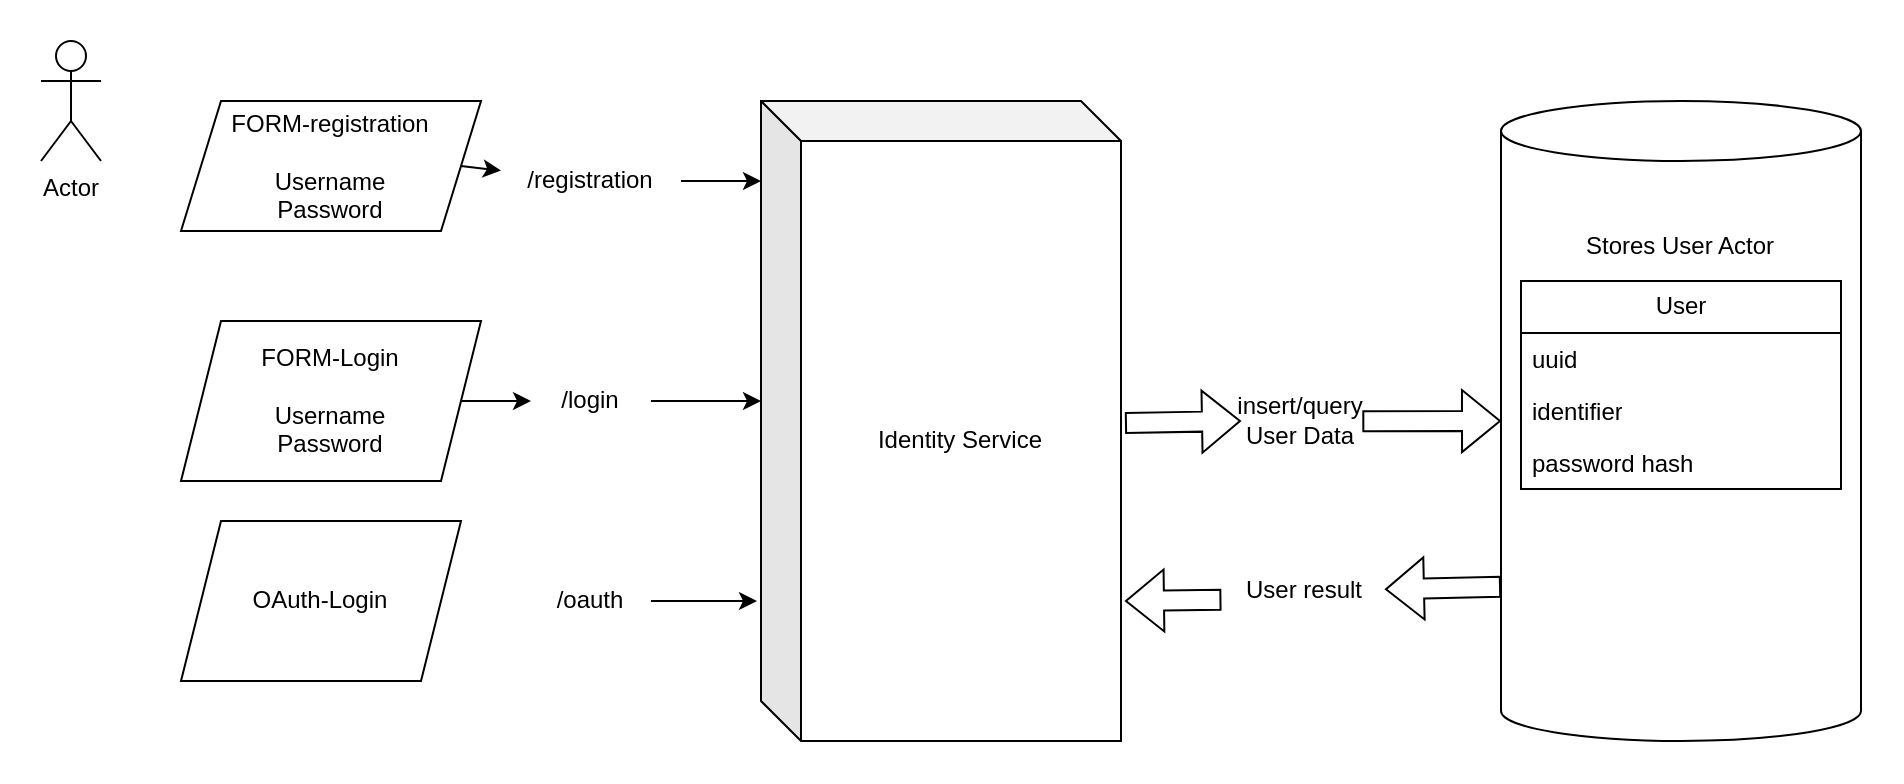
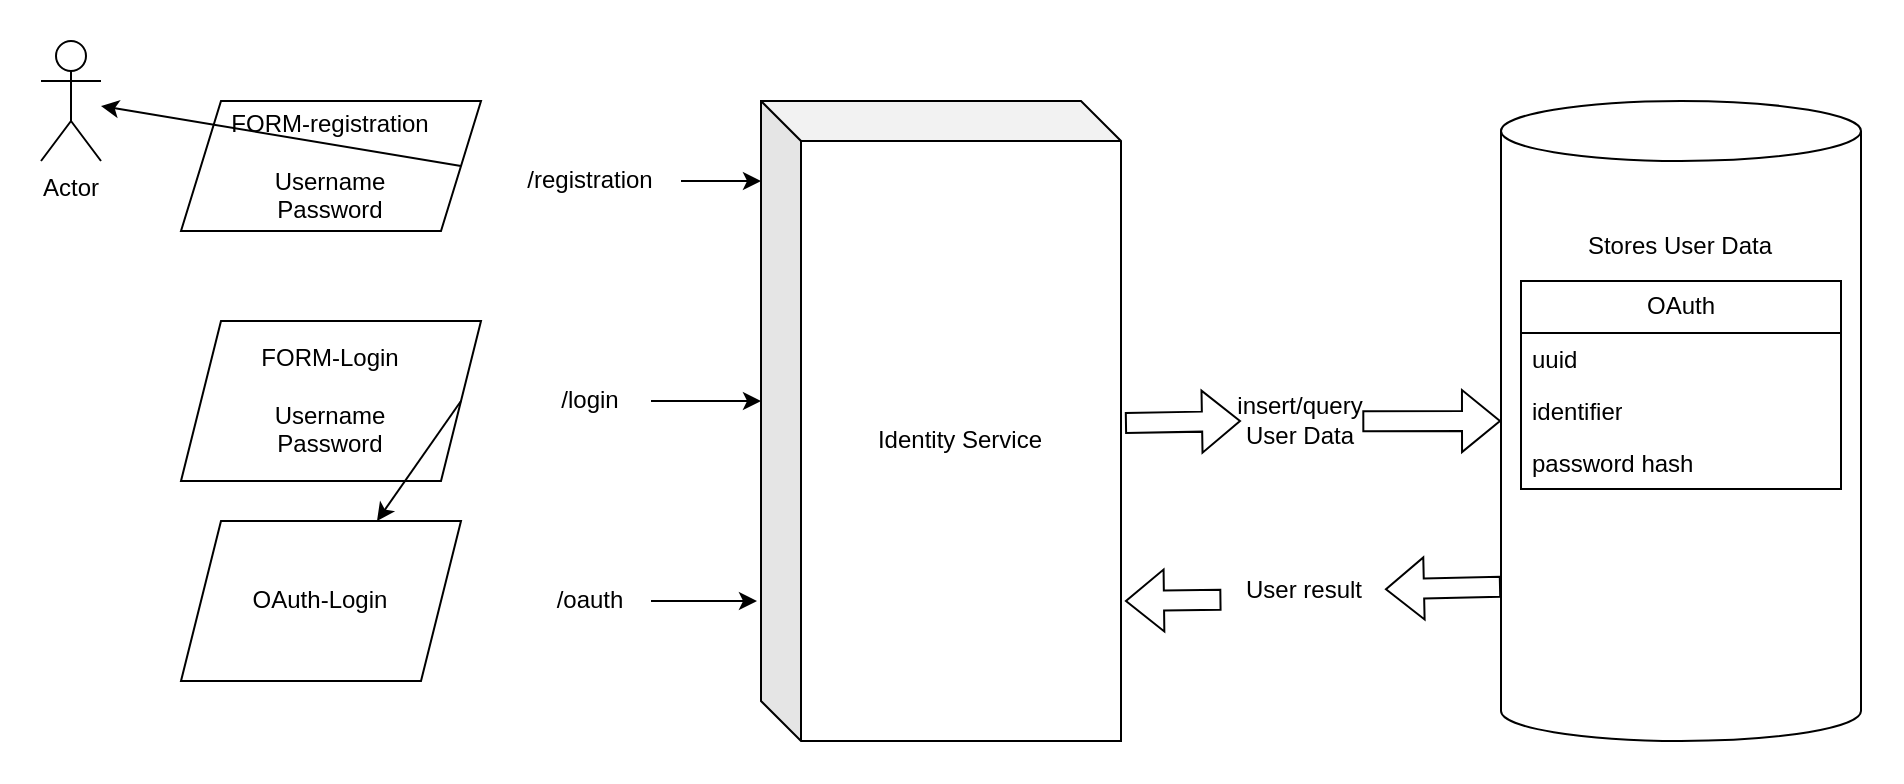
(474, 168) -> (287, 137)
(1681, 247) -> (1681, 247)
(1682, 307) -> (1682, 307)
(489, 401) -> (423, 455)
